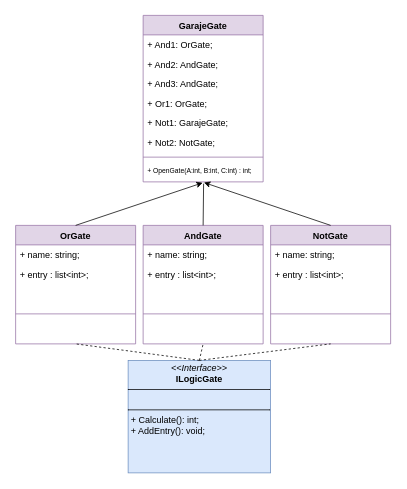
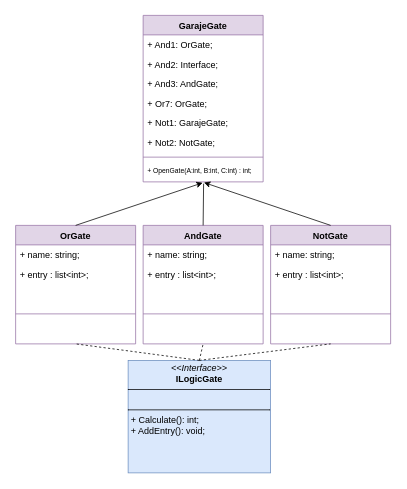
(183, 65) -> (188, 65)
(178, 104) -> (178, 104)
